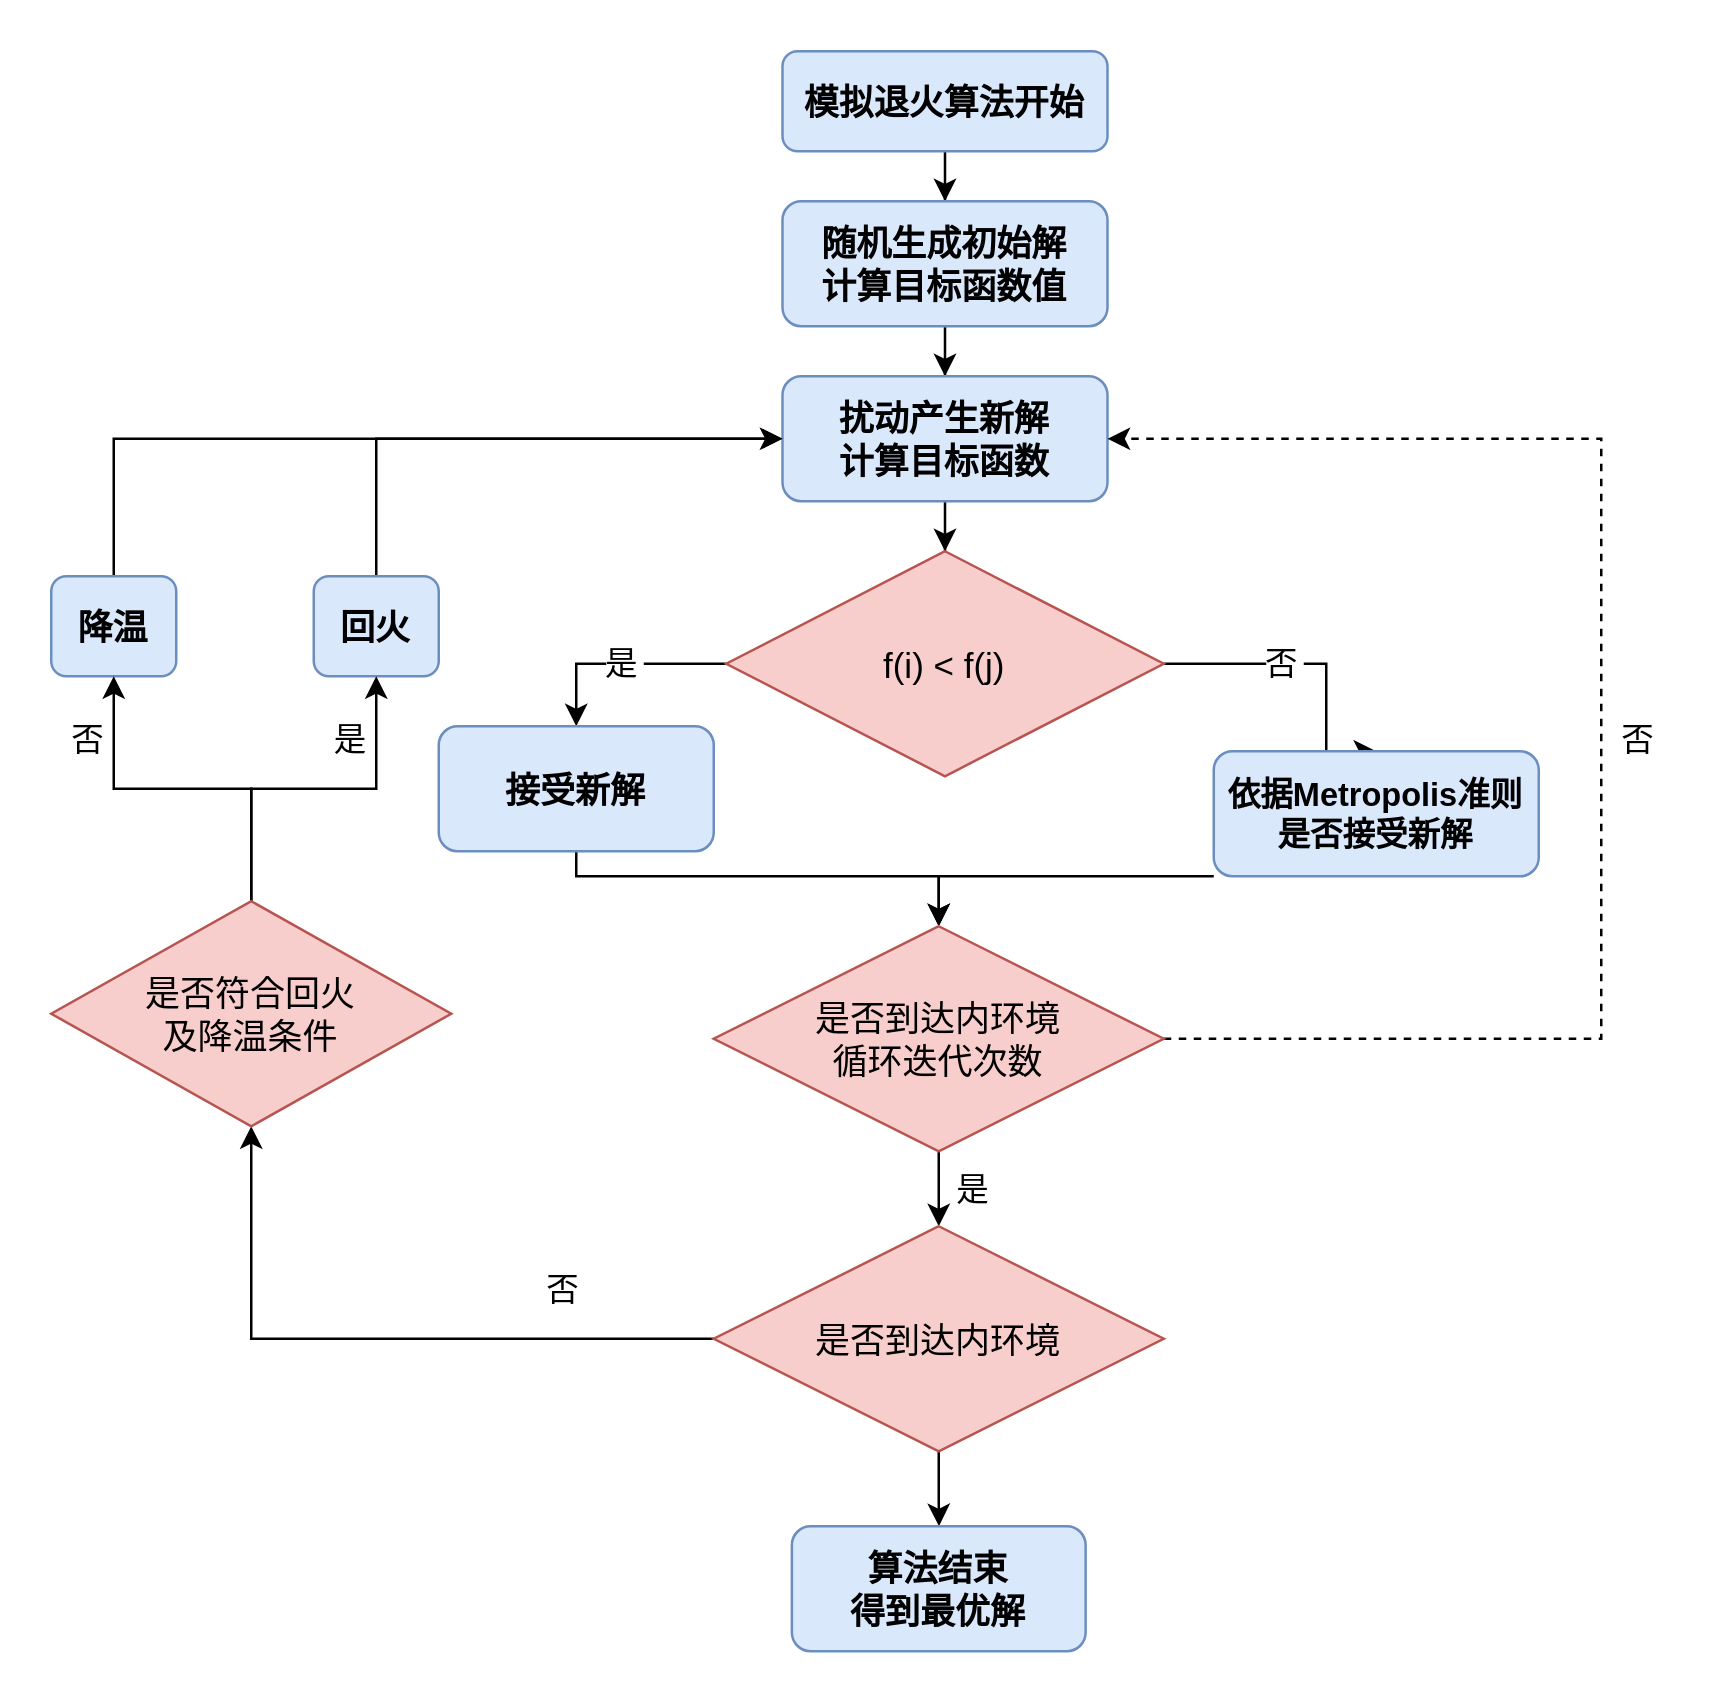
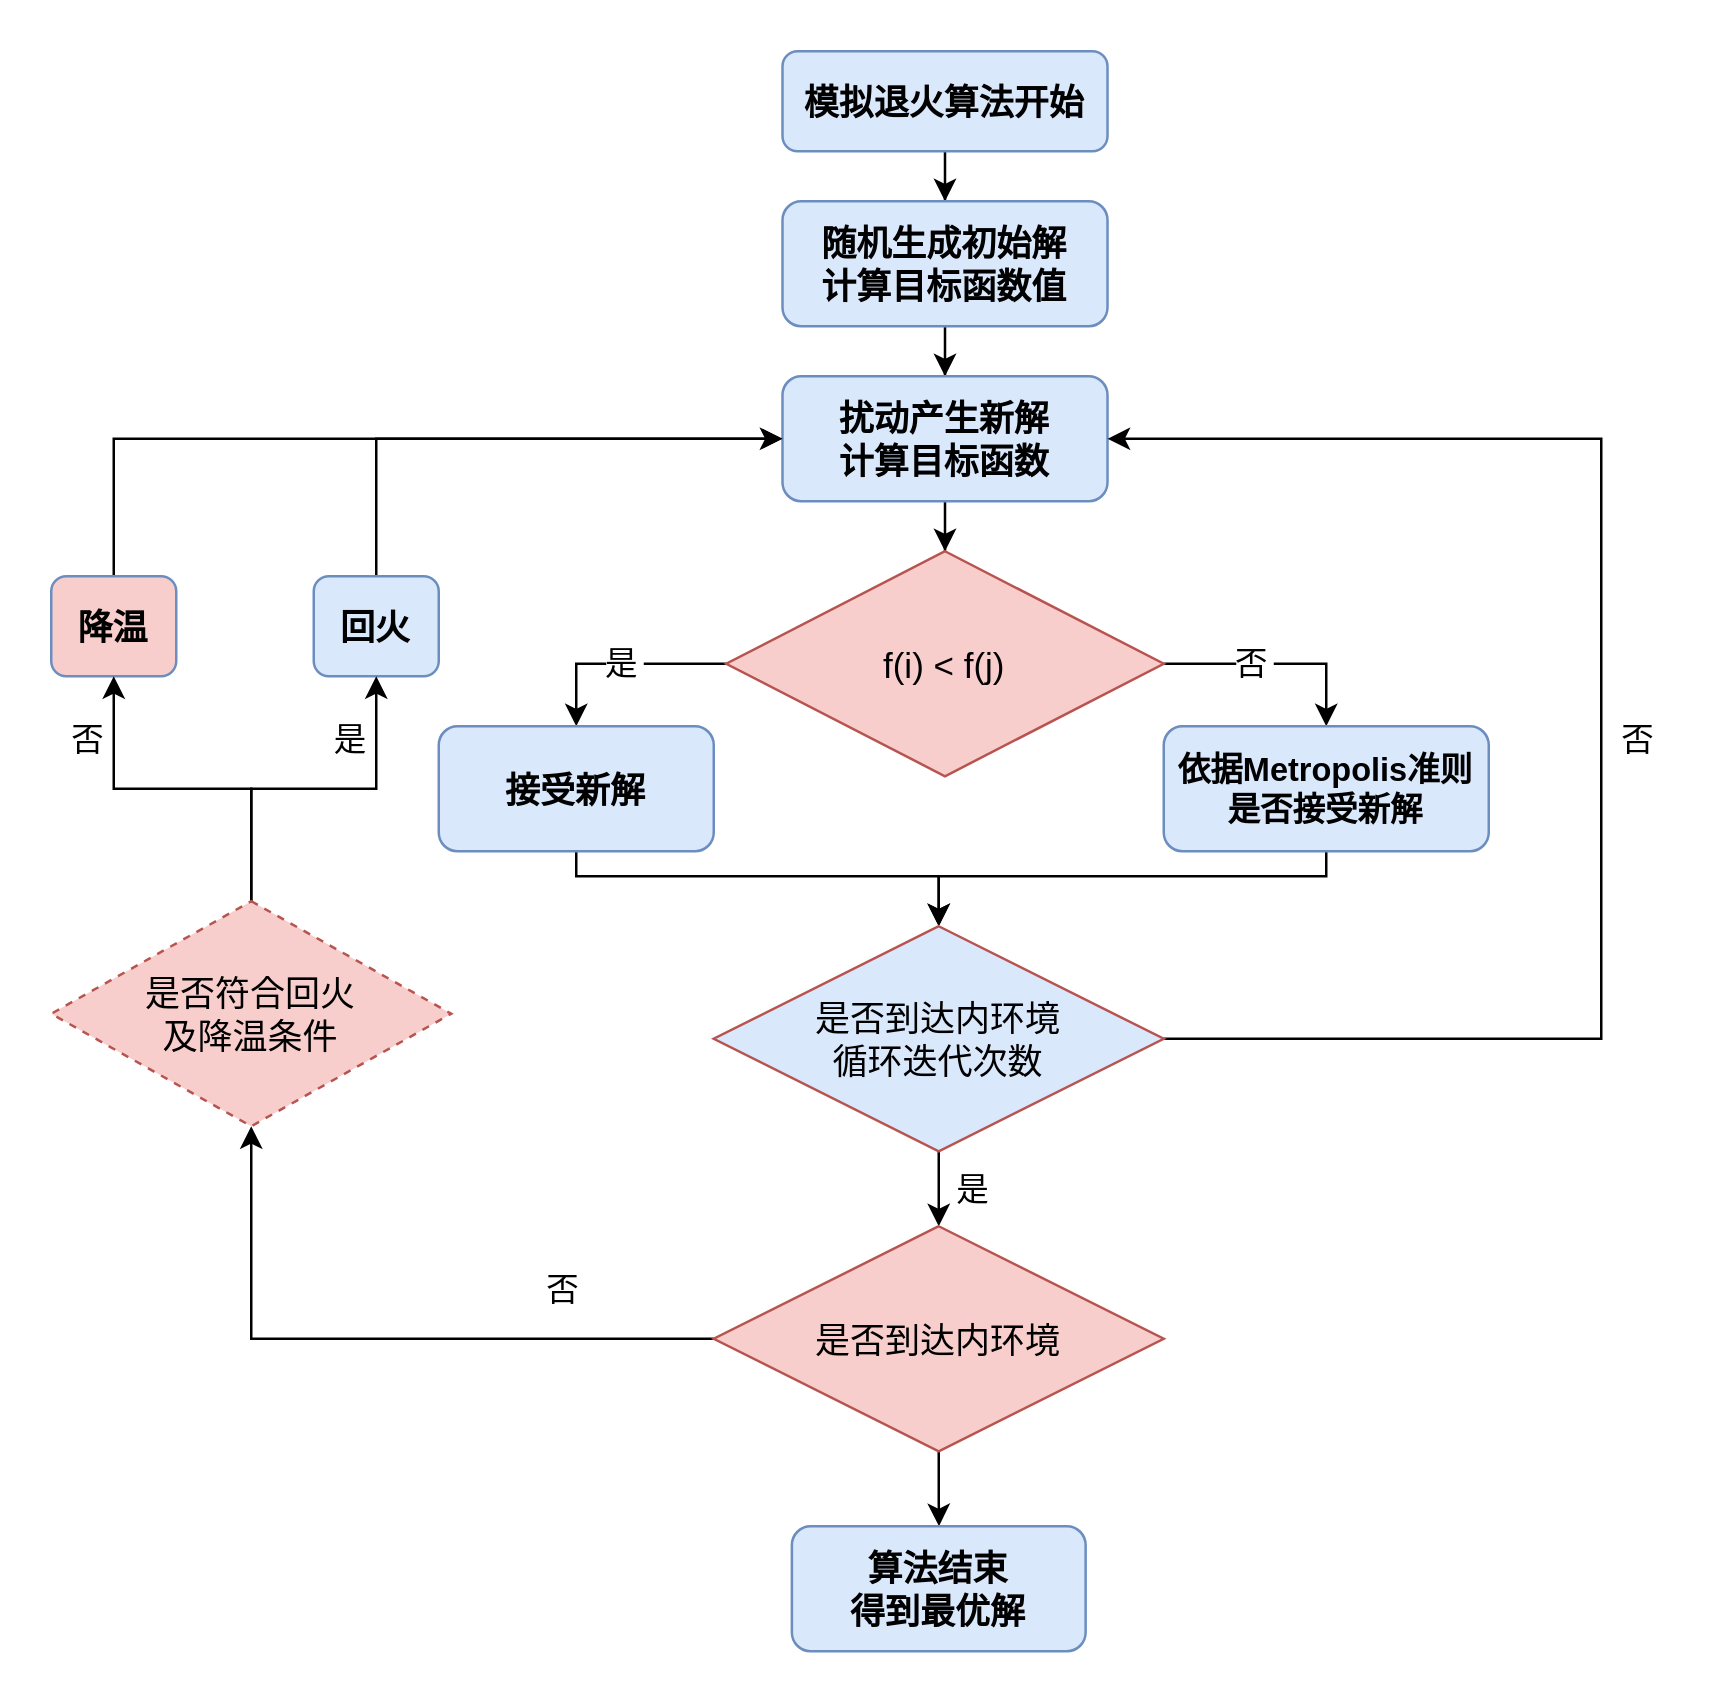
(114, 626) -> (114, 626)
(1601, 717) -> (1601, 717)
(1376, 814) -> (1326, 789)
(251, 1014) -> (251, 1014)
(939, 1039) -> (939, 1039)
